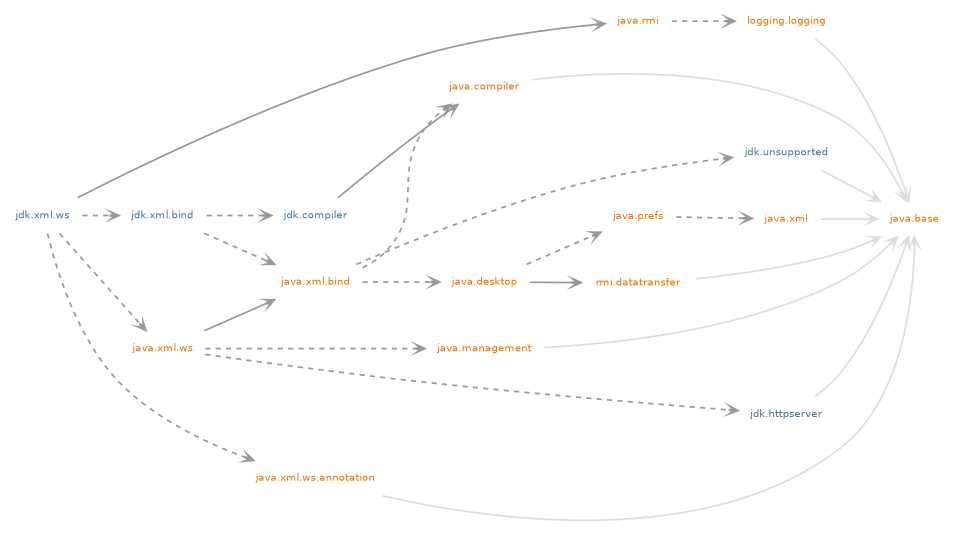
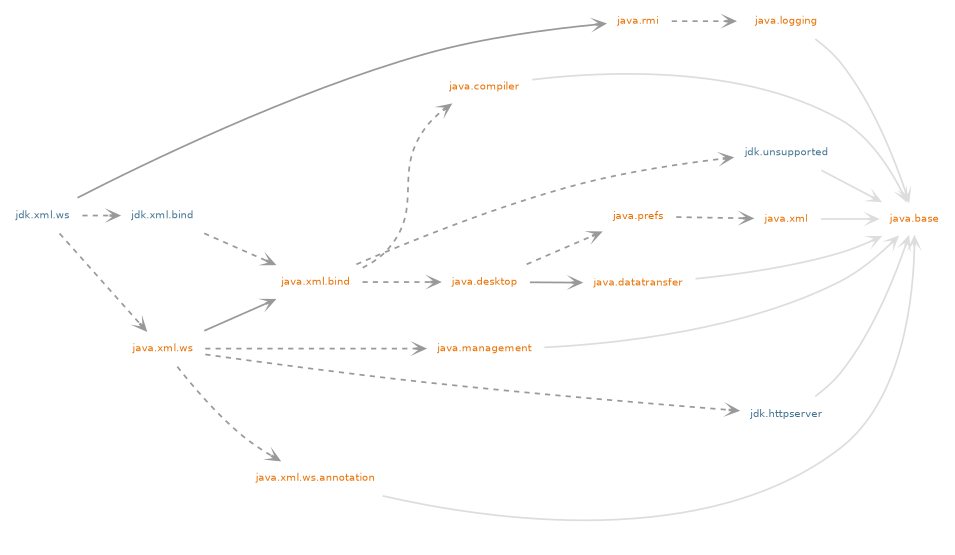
(787, 21) -> (787, 21)
(316, 216) -> none
(638, 283) -> (638, 283)
(113, 375) -> (221, 416)
